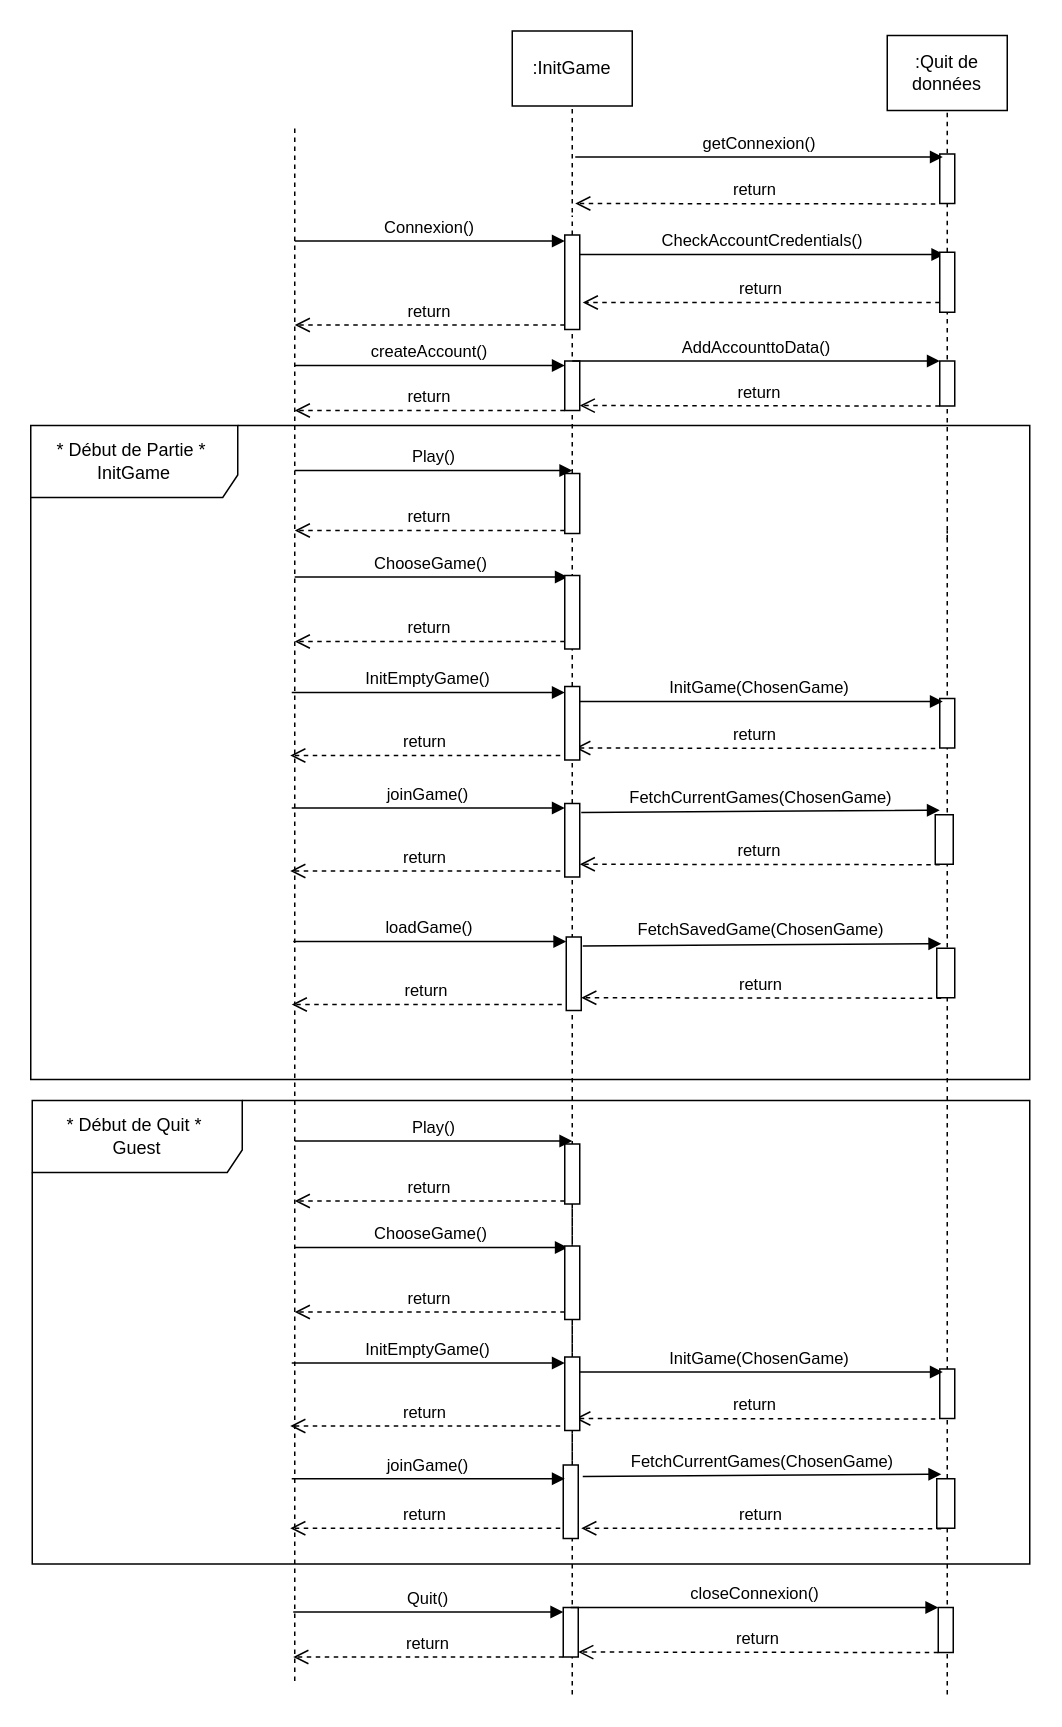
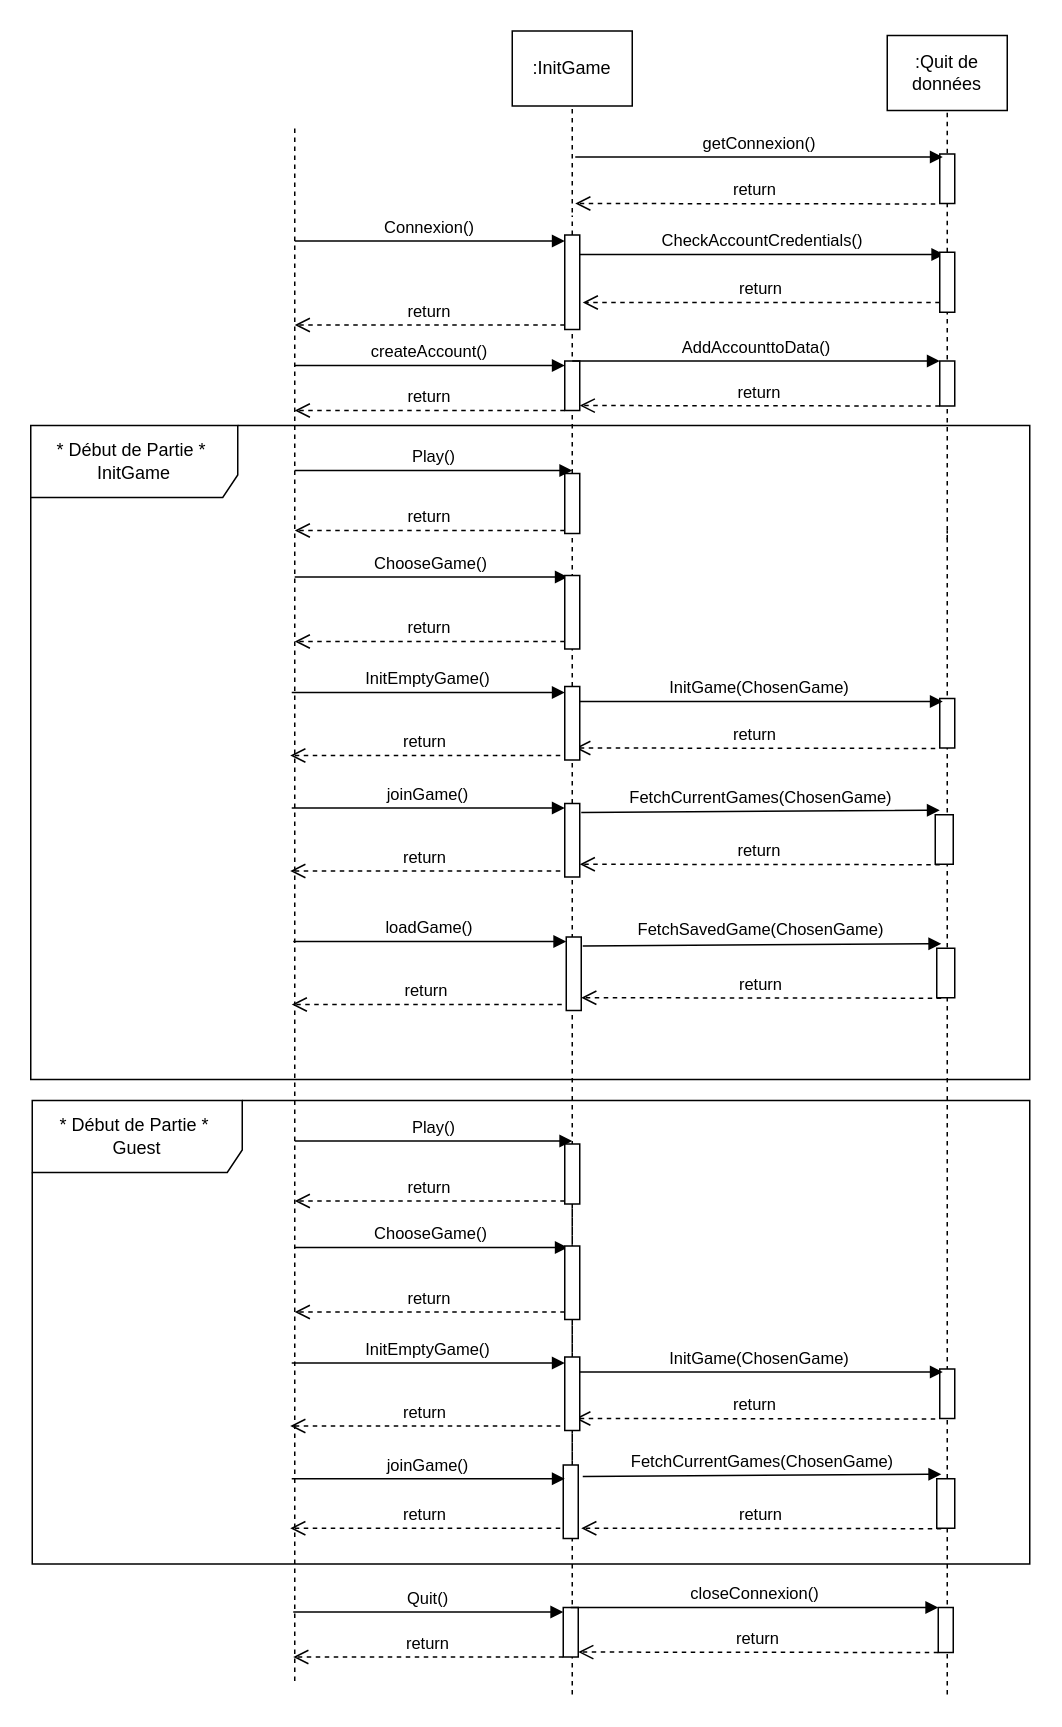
(137, 1136) -> (137, 1136)
